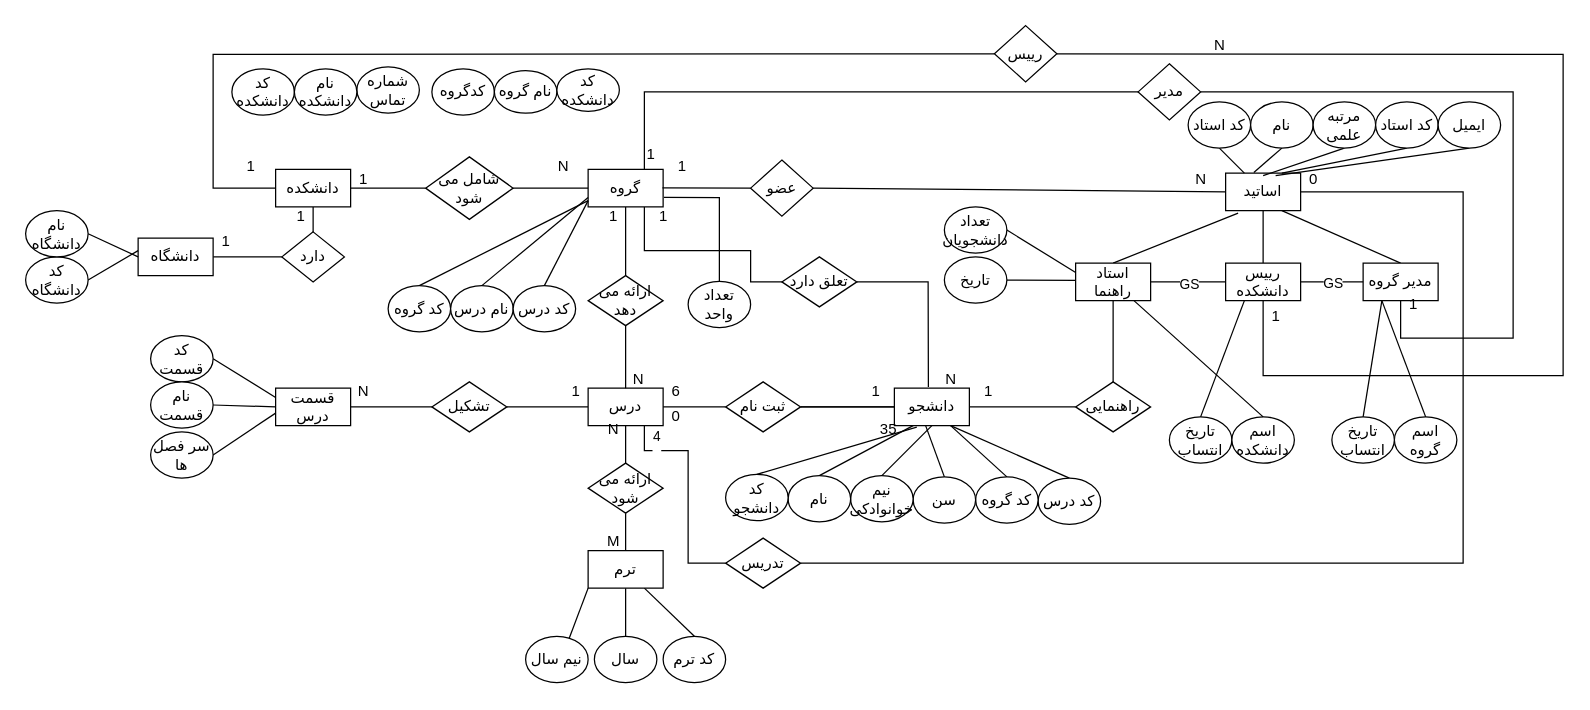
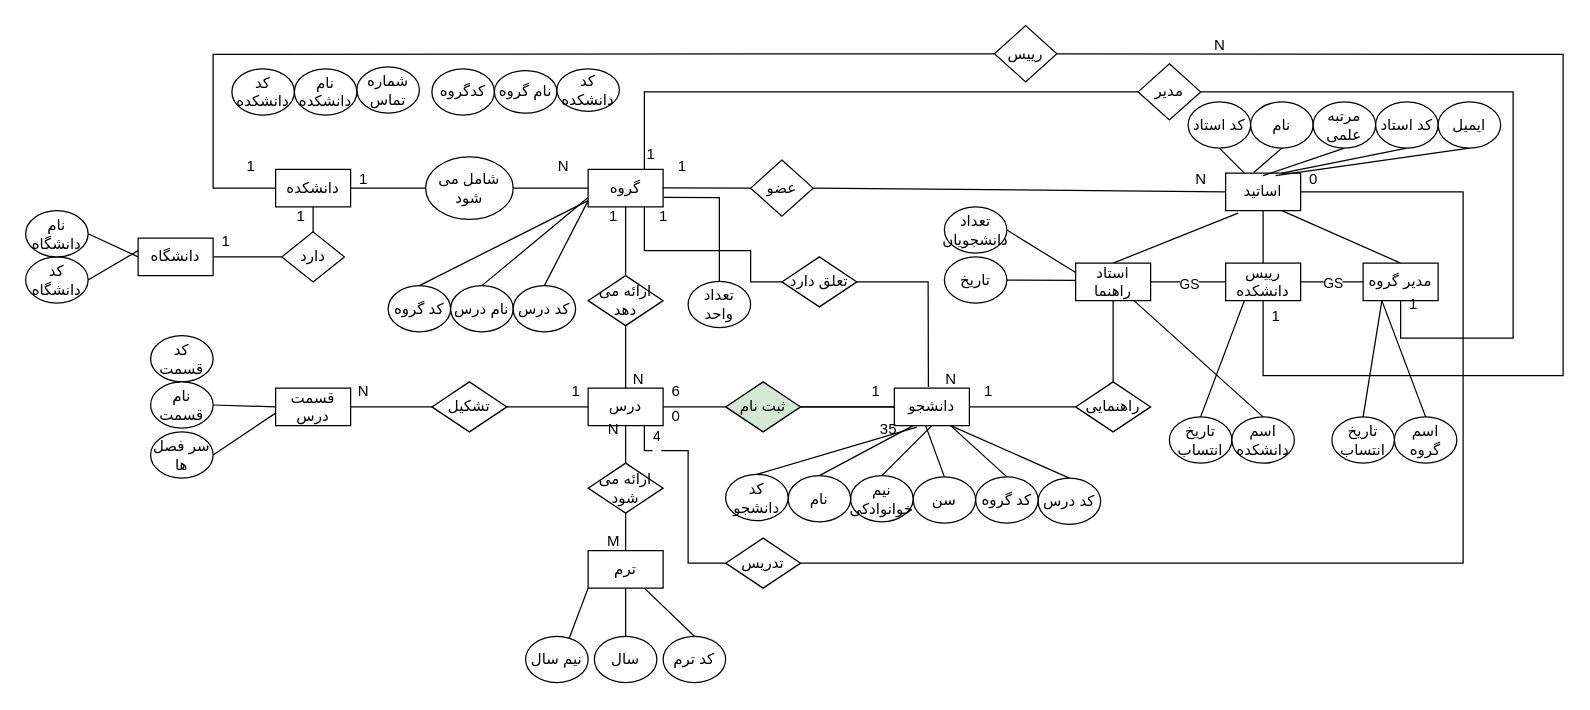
(469, 188) -> (469, 188)
(244, 378) -> none
(763, 407) -> (763, 407)
